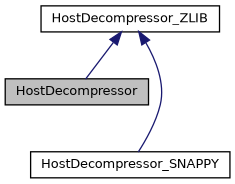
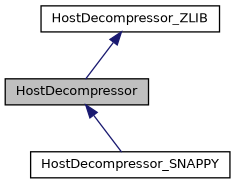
(161, 99) -> (108, 134)
